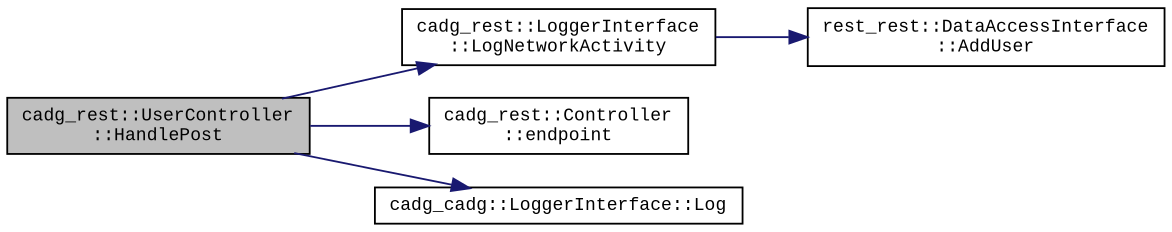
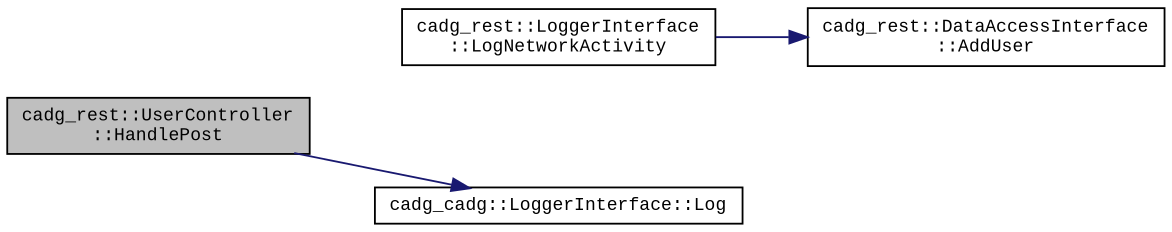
(986, 37) -> (986, 37)
(350, 83) -> none
(559, 126) -> none
